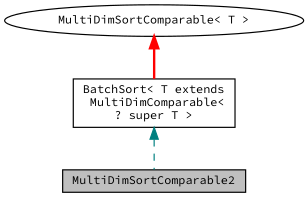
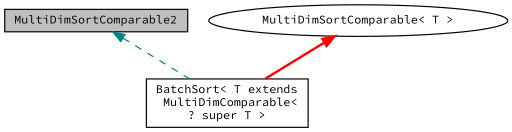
(154, 155) -> (156, 59)
